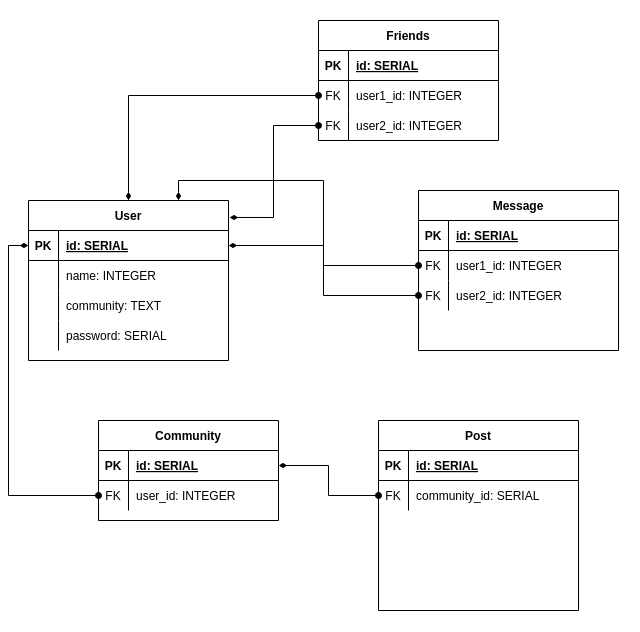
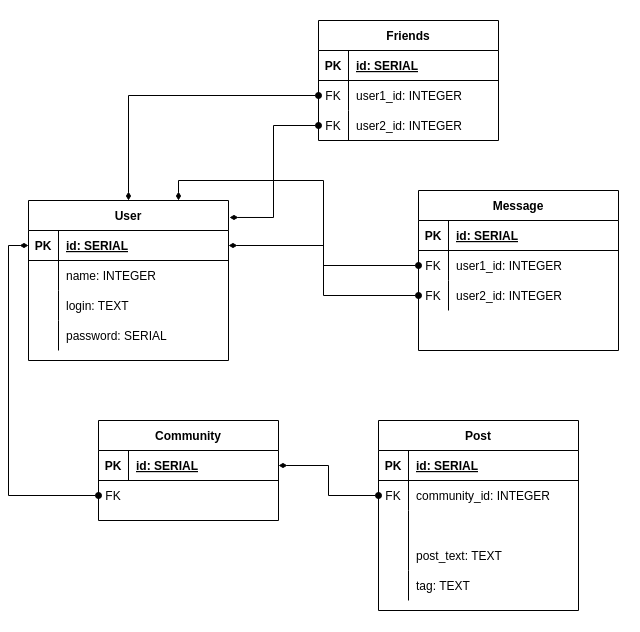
(112, 306) -> (97, 306)
(204, 496) -> none
(477, 496) -> (480, 496)
none -> (494, 556)
none -> (494, 586)
